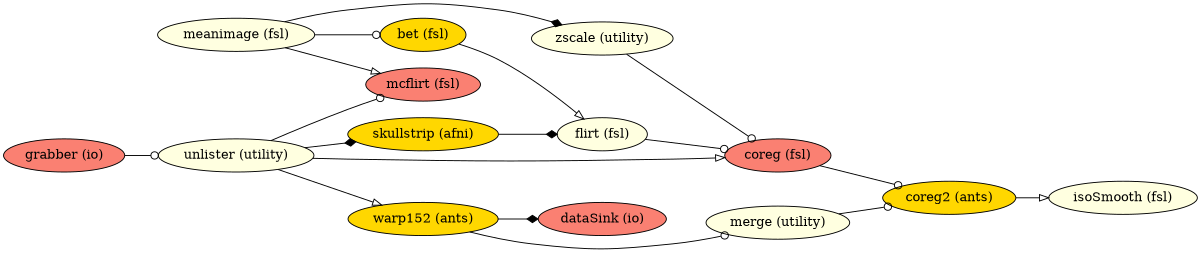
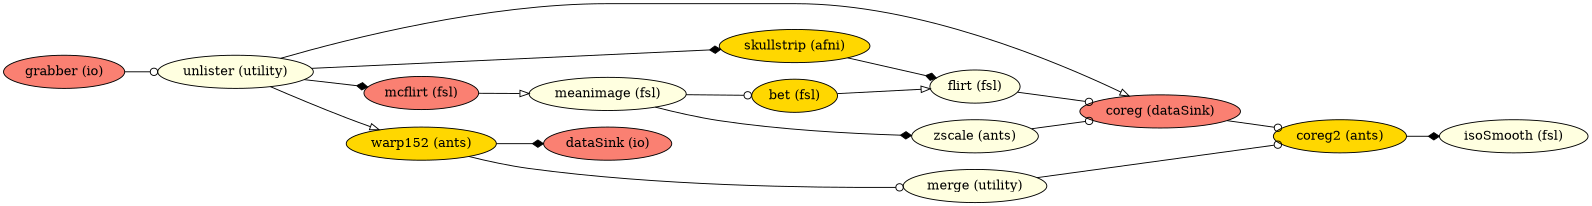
(602, 39) -> (975, 136)
(328, 59) -> (499, 93)
(323, 119) -> (330, 83)
(778, 155) -> (1160, 111)
(1028, 198) -> (1417, 136)
